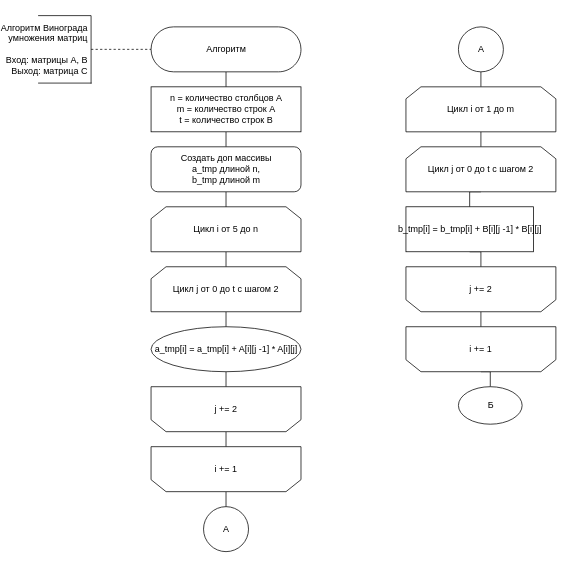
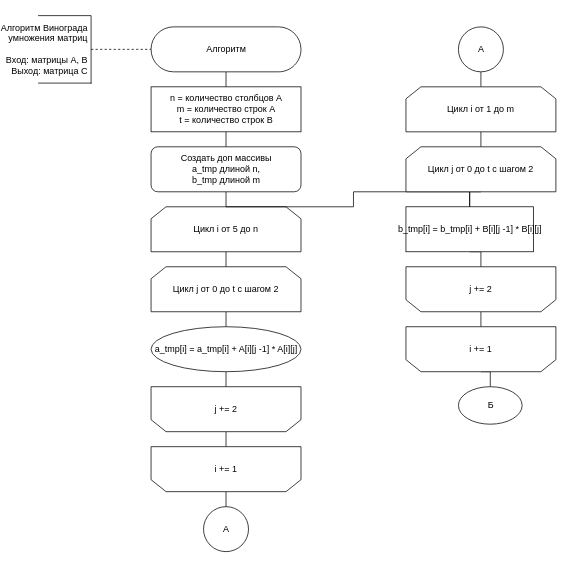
(226, 205) -> (353, 207)
